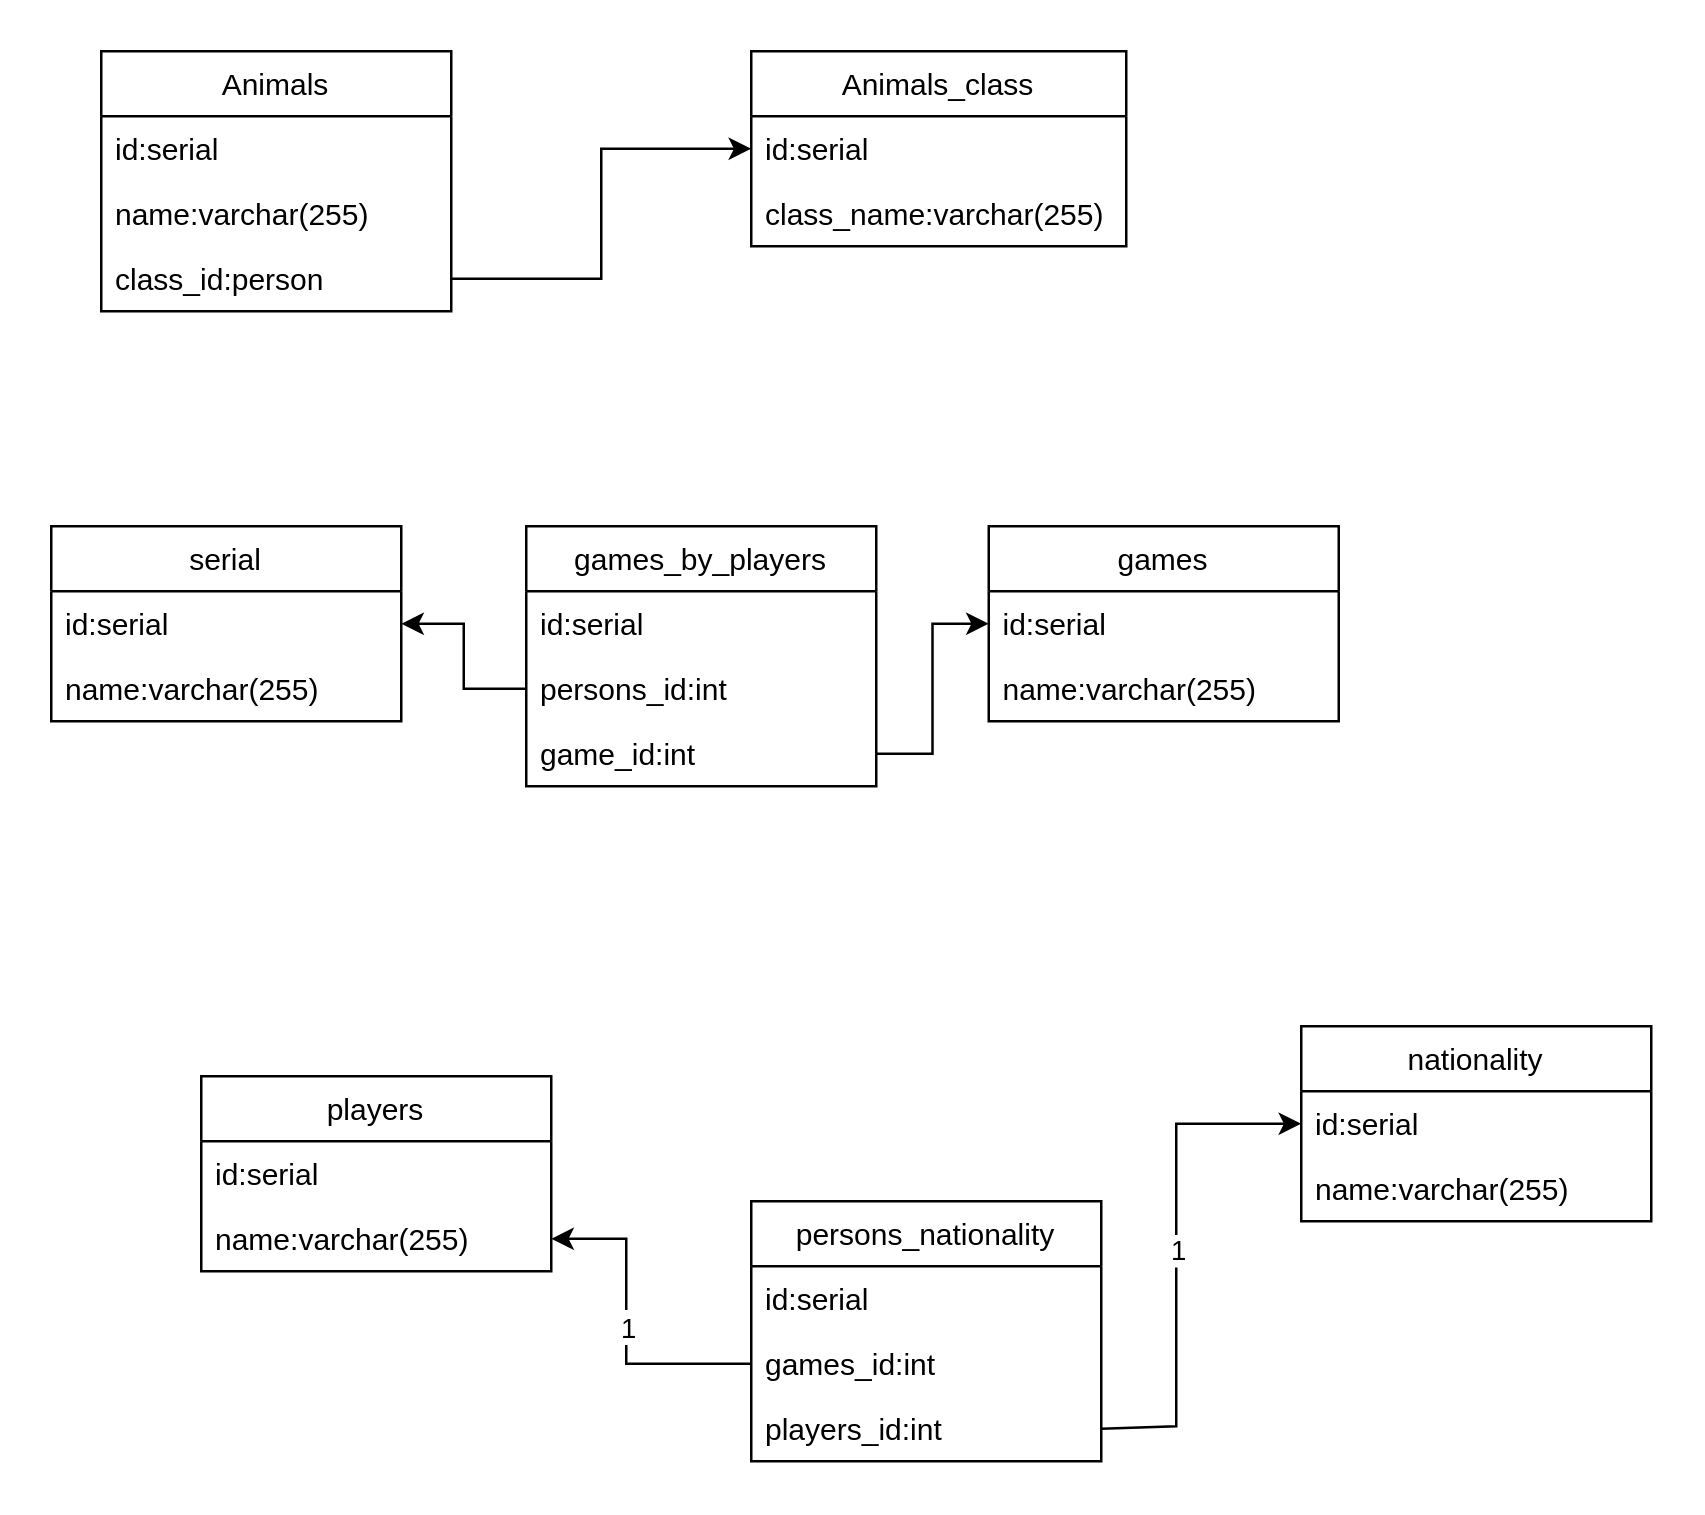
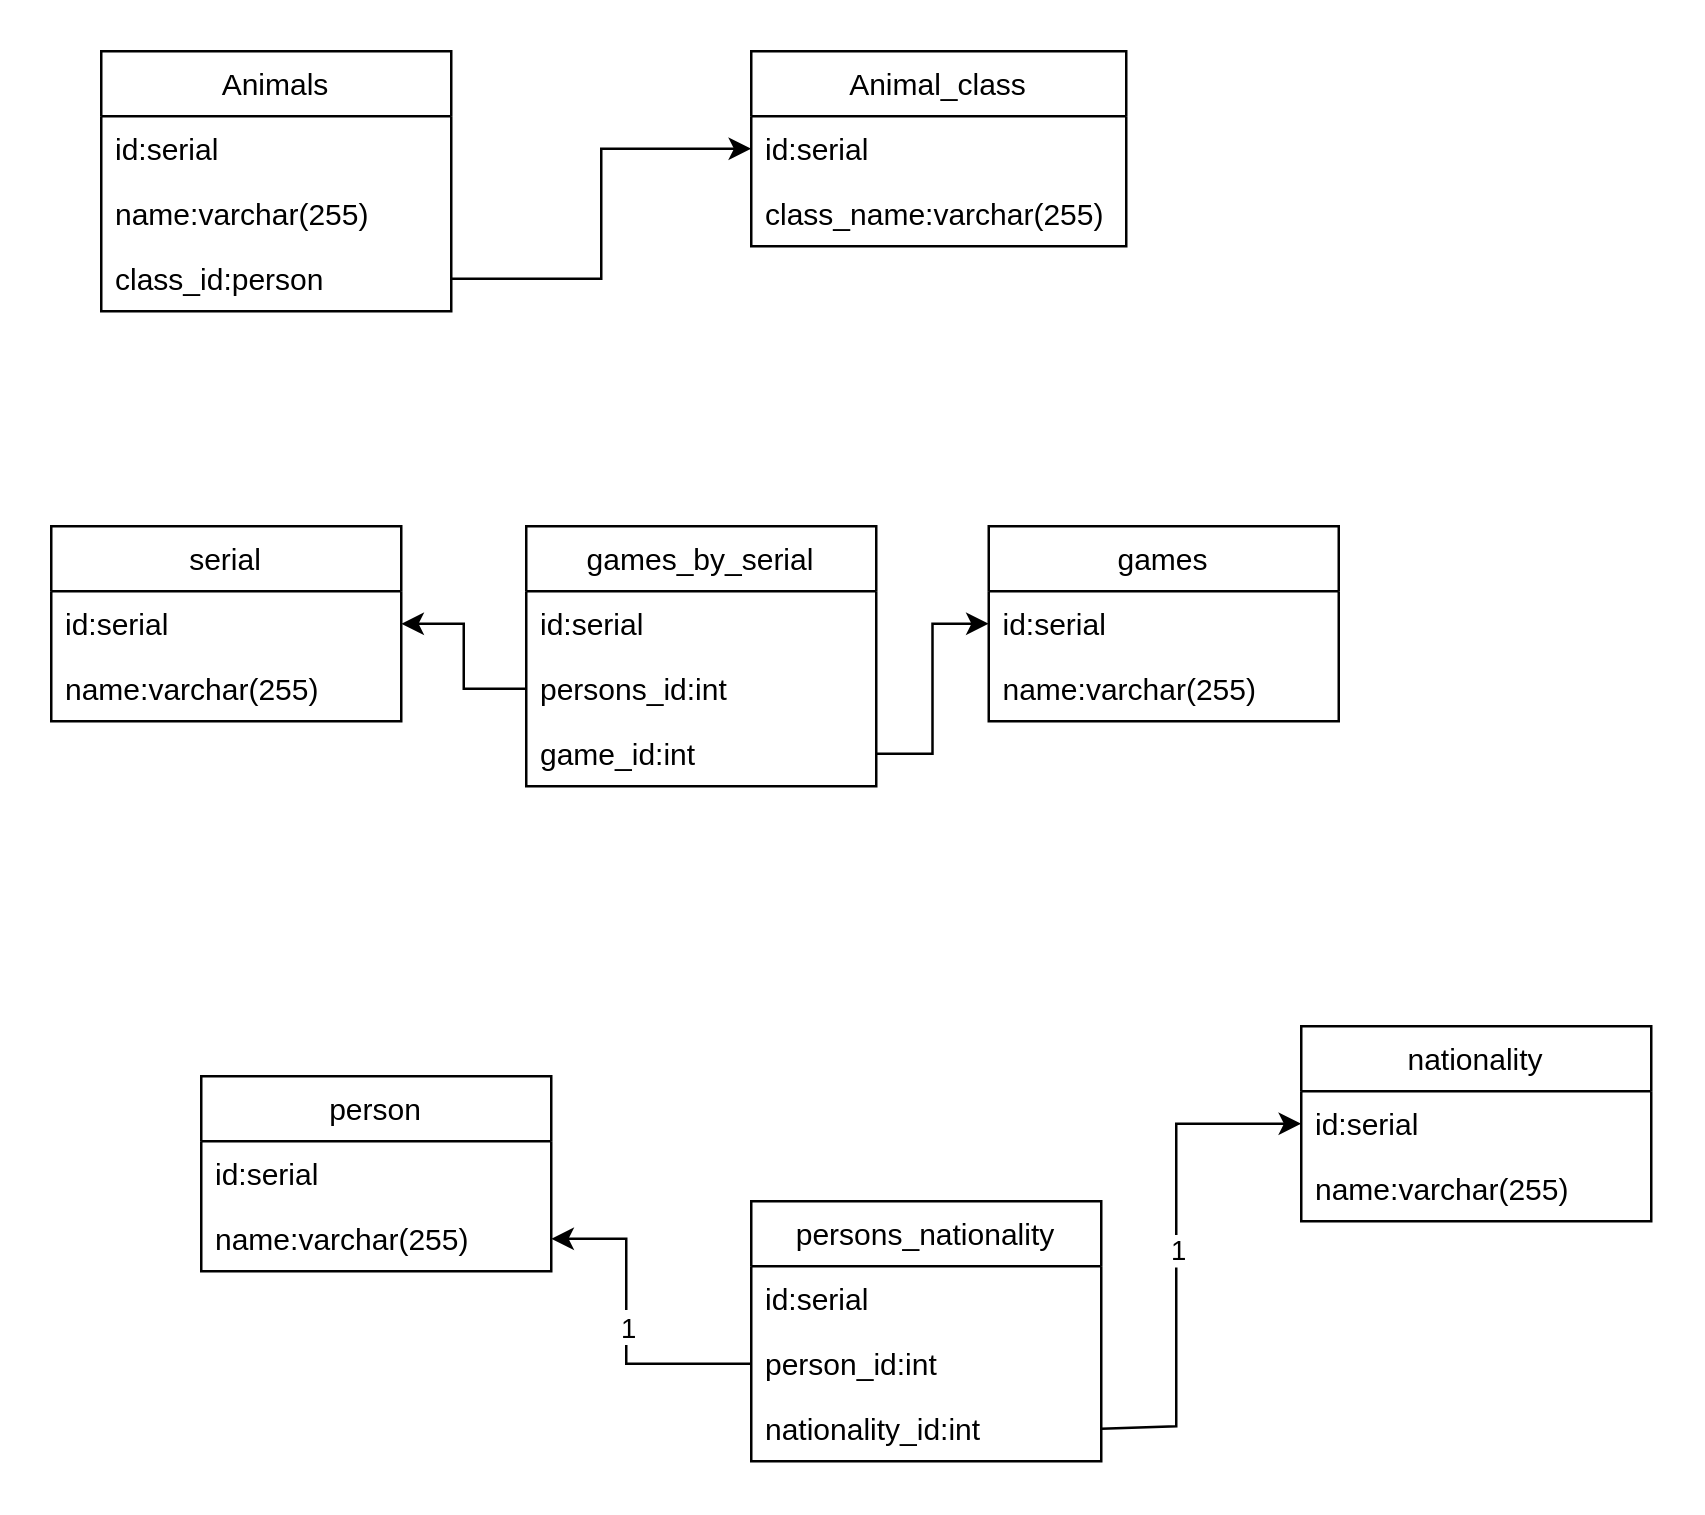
(938, 85) -> (938, 85)
(700, 560) -> (700, 560)
(375, 1110) -> (375, 1110)
(854, 1365) -> (863, 1365)
(867, 1430) -> (893, 1430)
